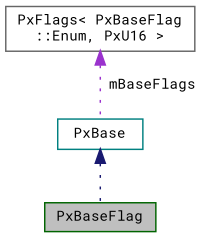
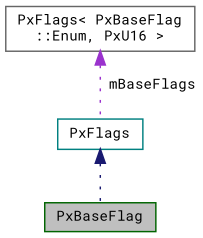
(100, 134) -> (100, 134)
